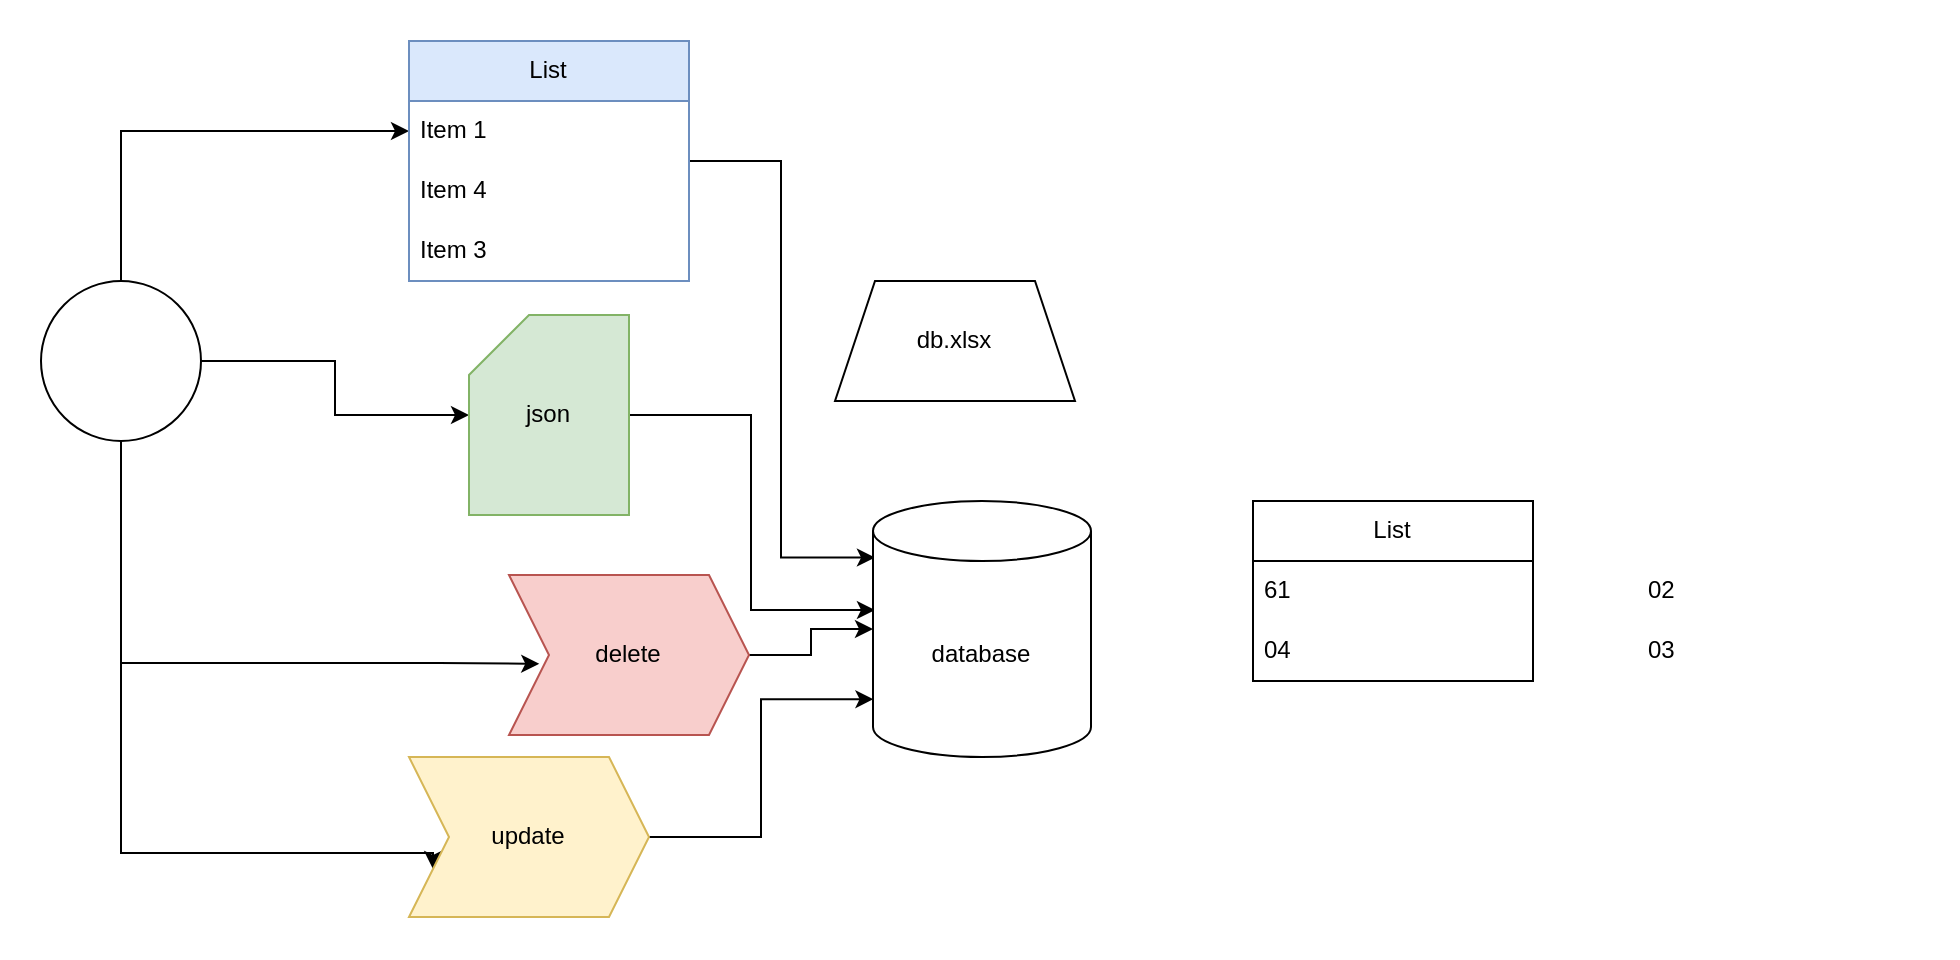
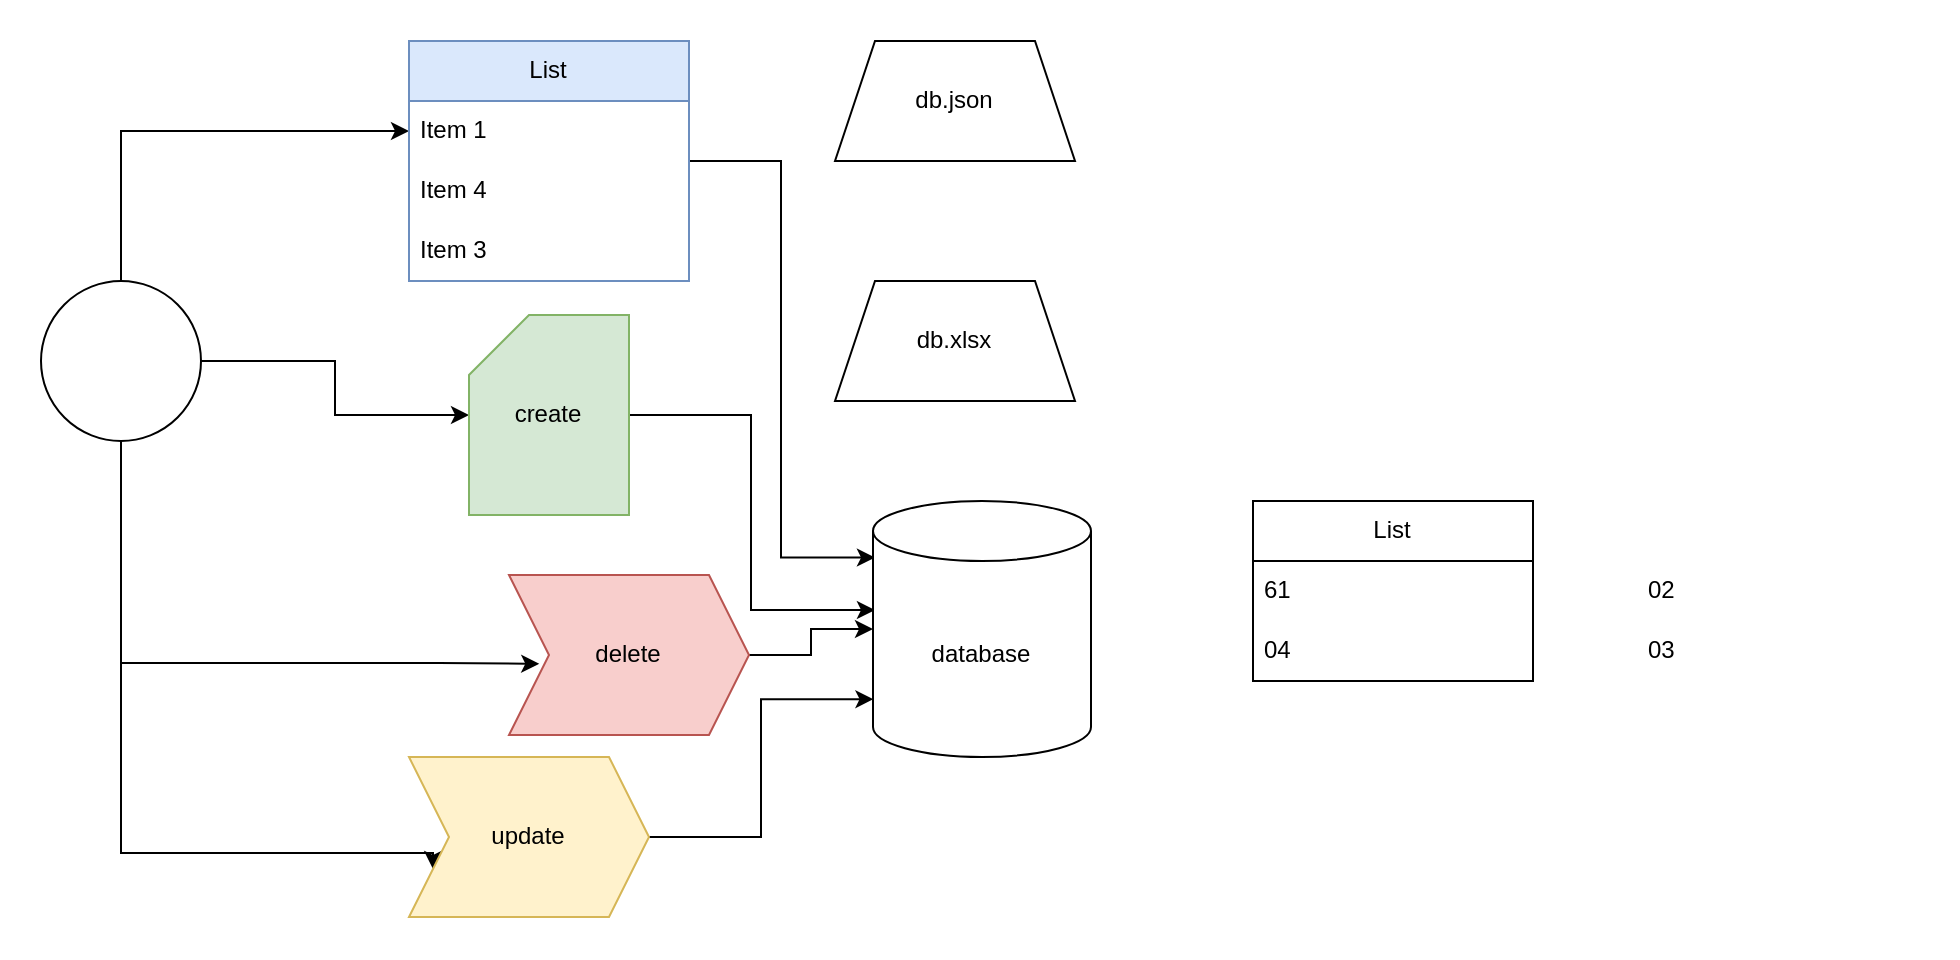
none -> (955, 101)
(549, 415) -> (549, 415)
